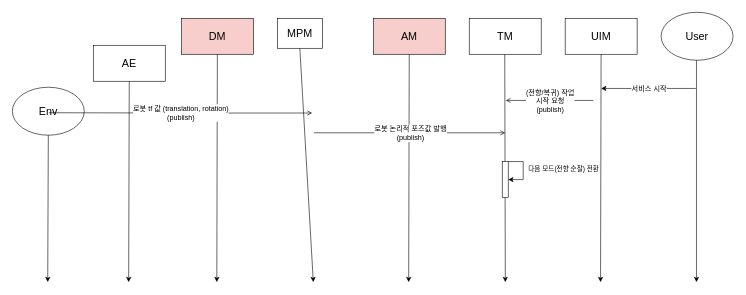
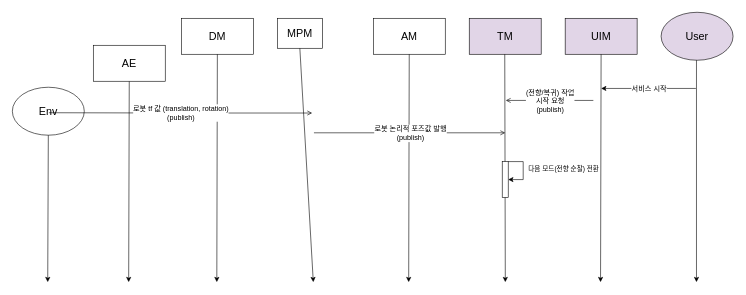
(218, 36) -> (218, 36)
(410, 36) -> (410, 36)
(506, 36) -> (506, 36)
(602, 36) -> (602, 36)
(698, 36) -> (698, 36)
